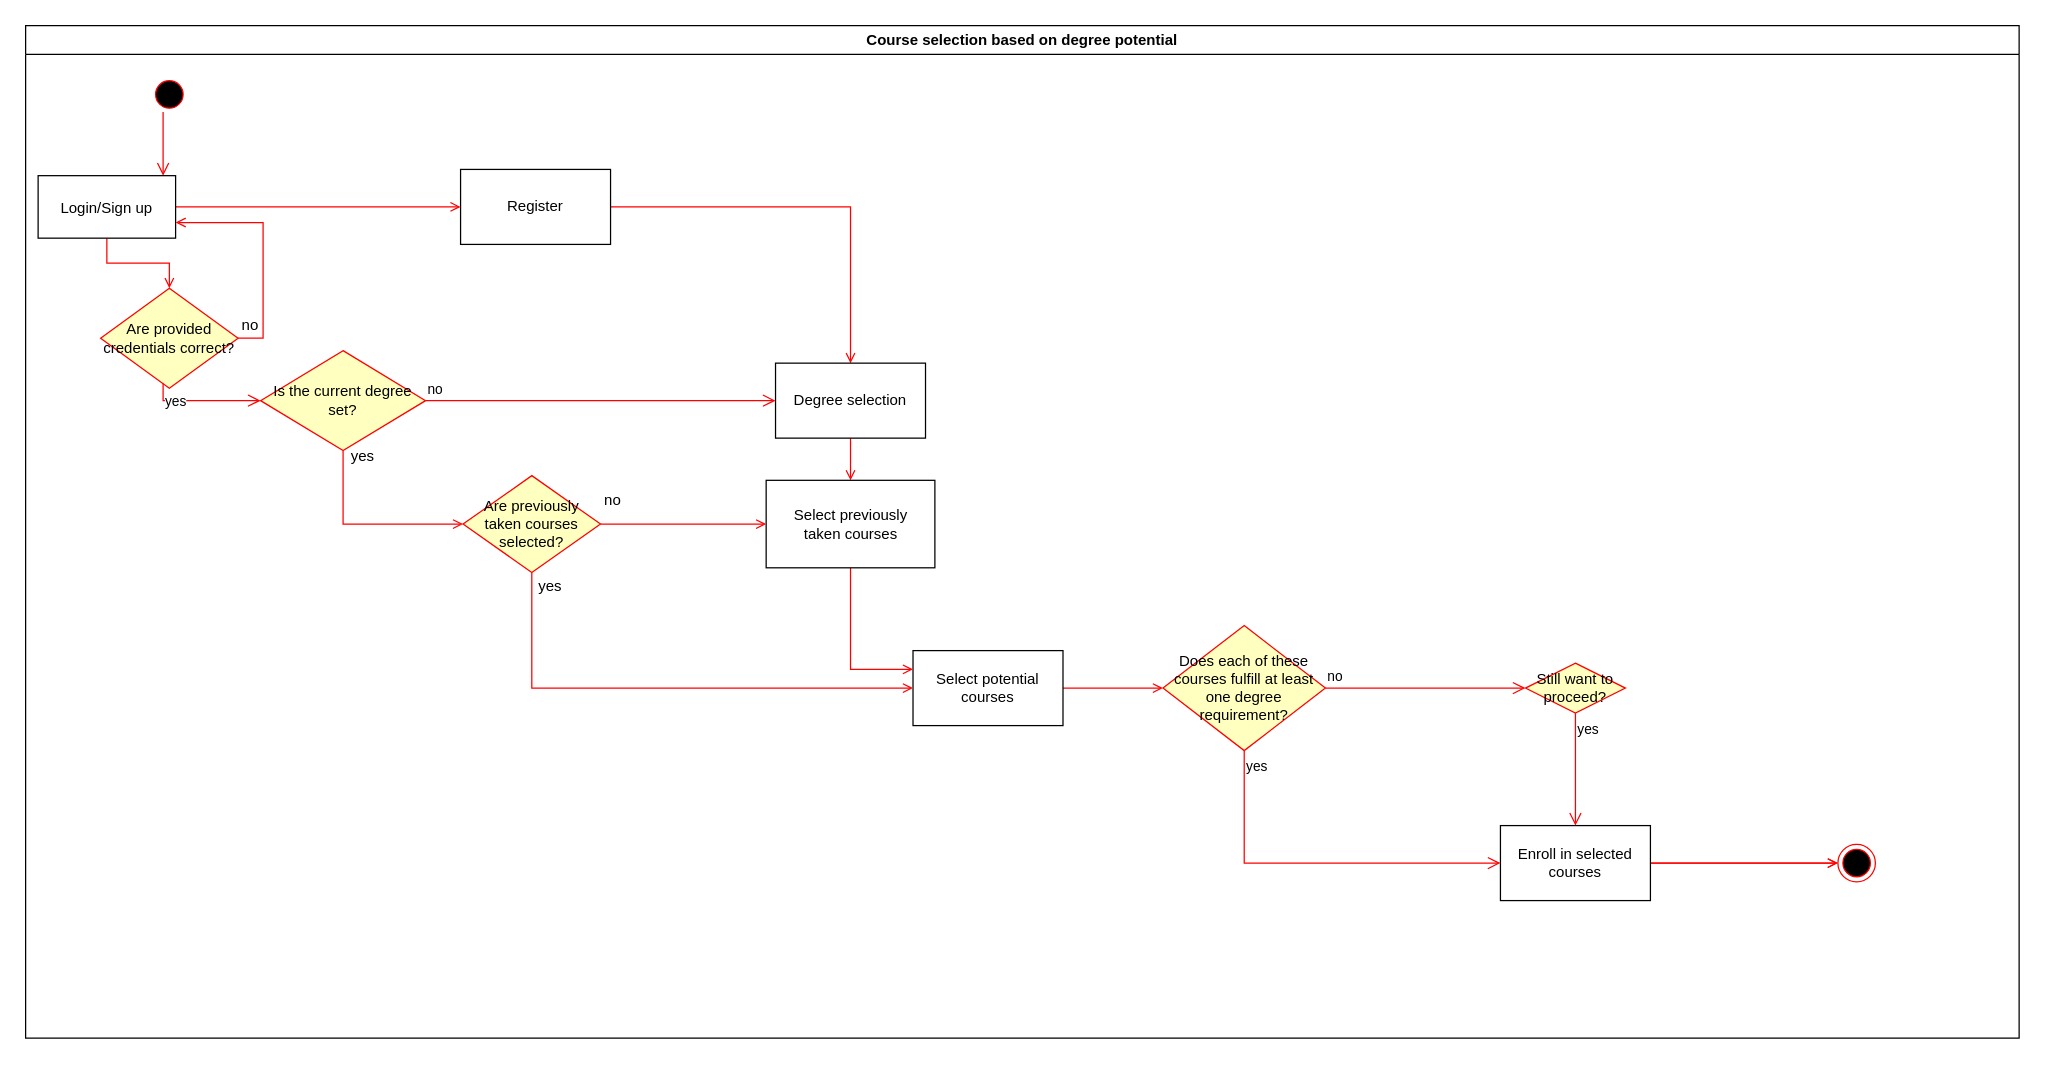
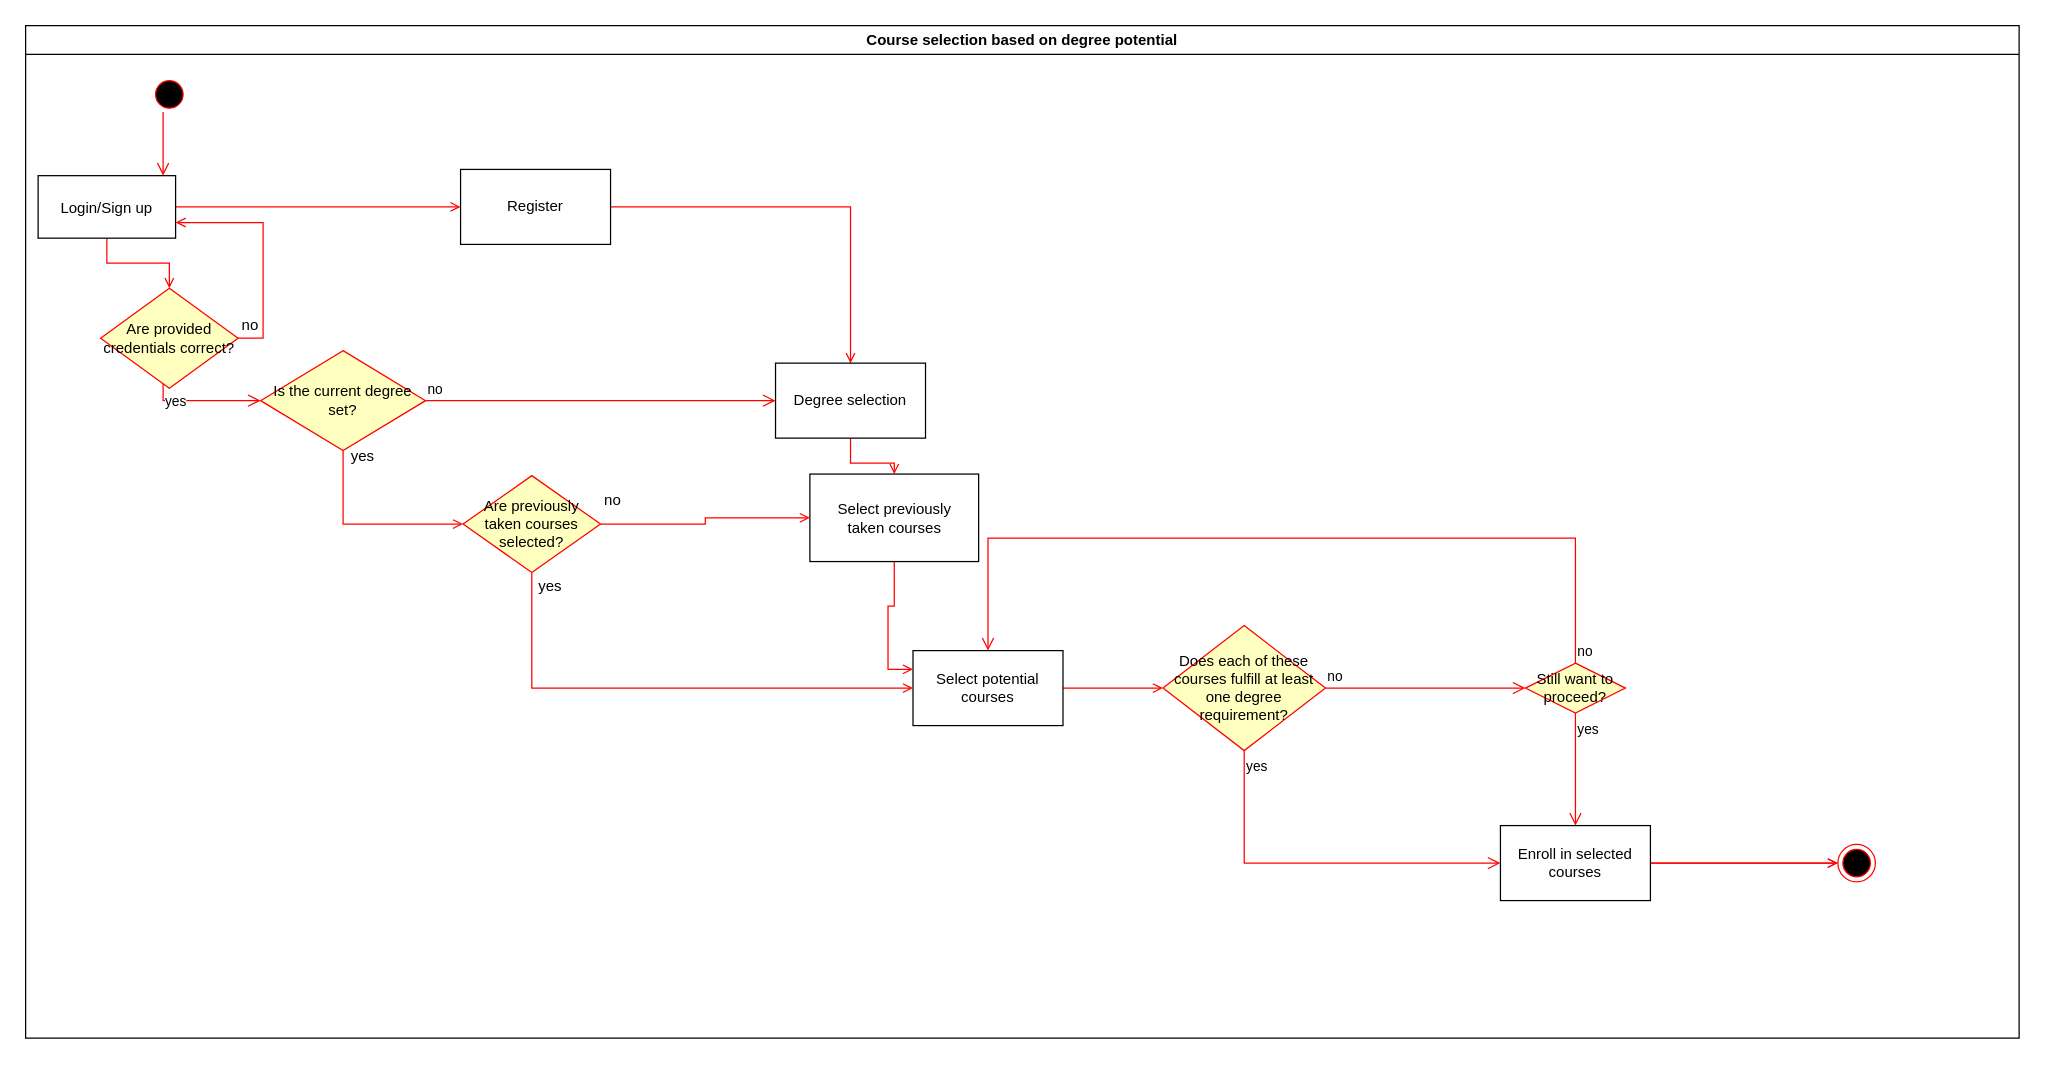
(851, 524) -> (894, 518)
none -> (1290, 538)
